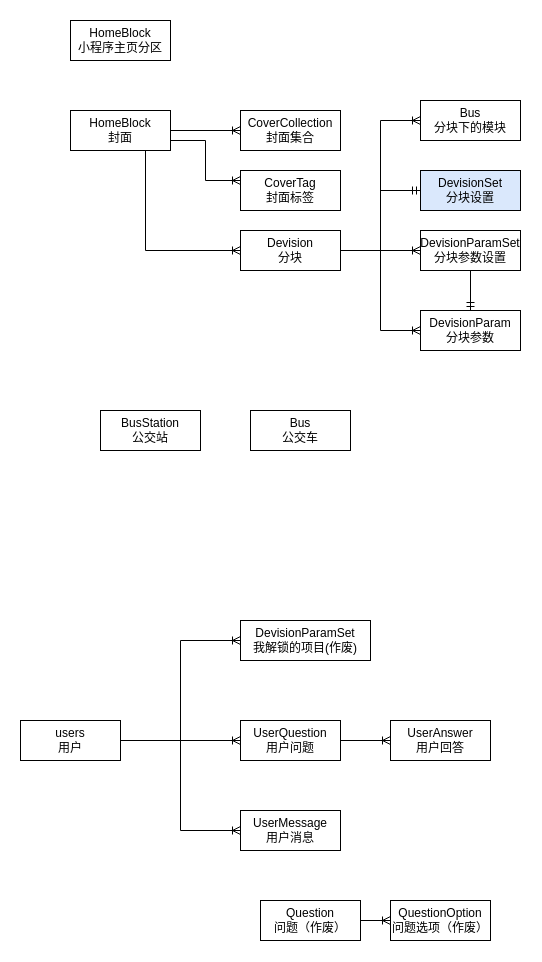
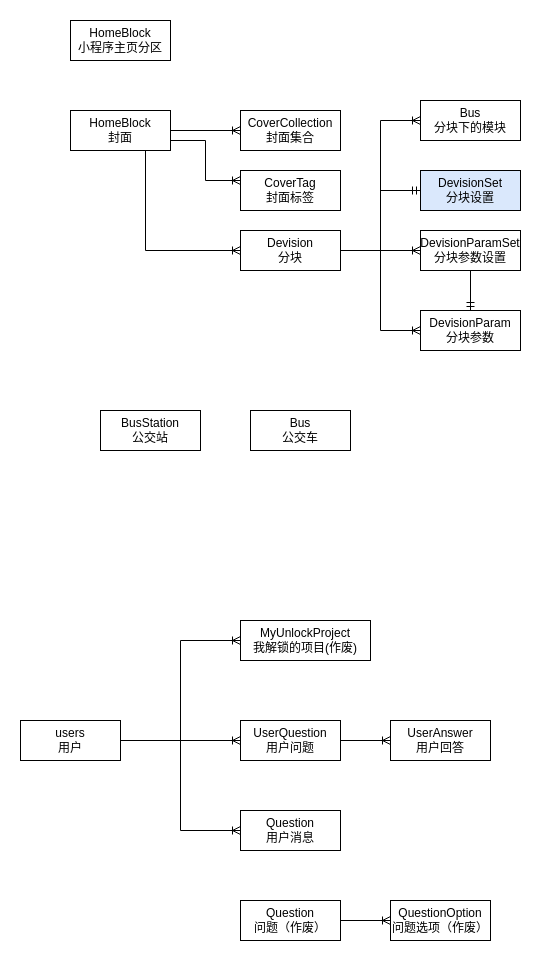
(306, 641) -> (306, 641)
(291, 831) -> (291, 831)
(311, 921) -> (291, 921)
